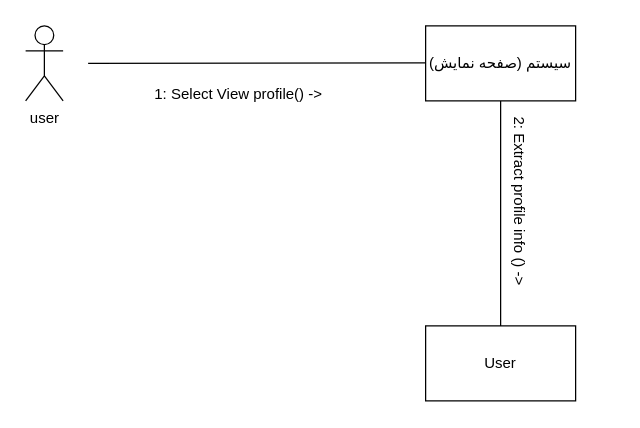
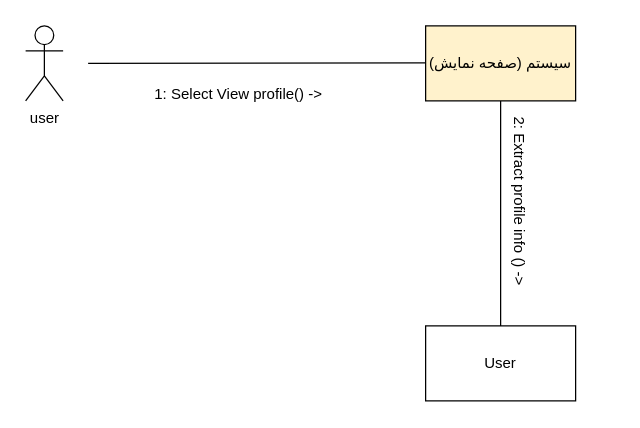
(501, 63) -> (501, 63)
